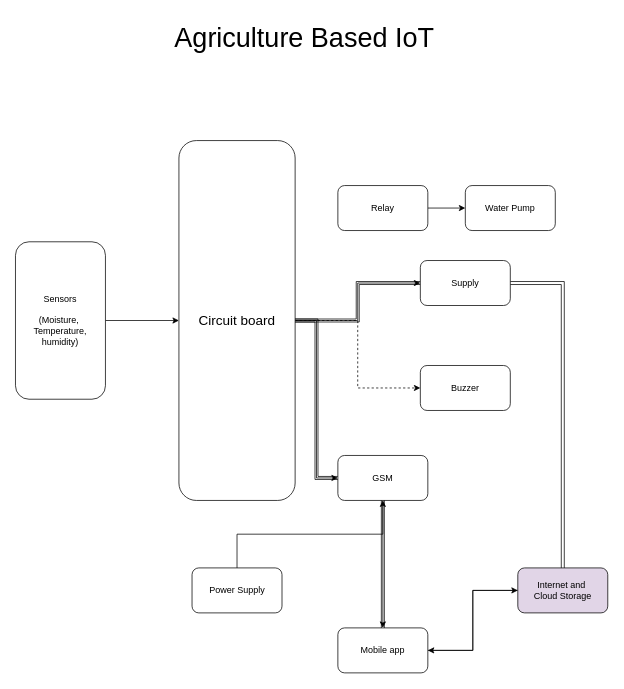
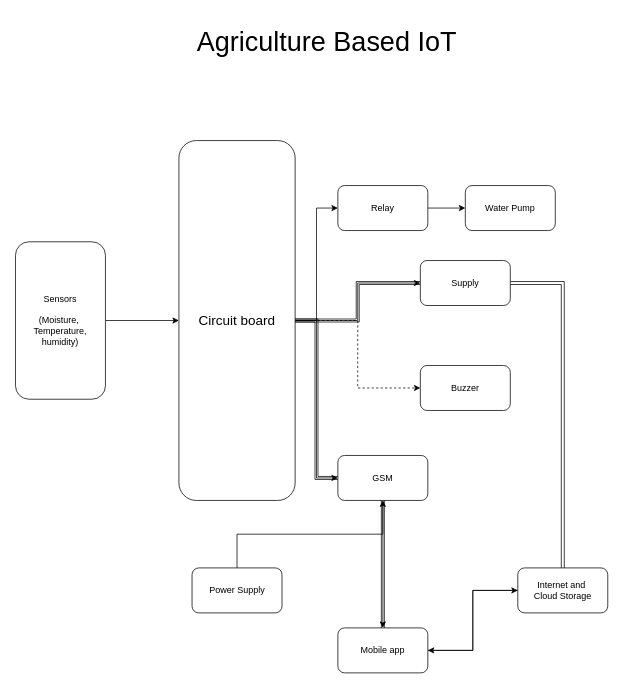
(304, 38) -> (327, 42)
none -> (317, 262)
(563, 591) -> (563, 591)
